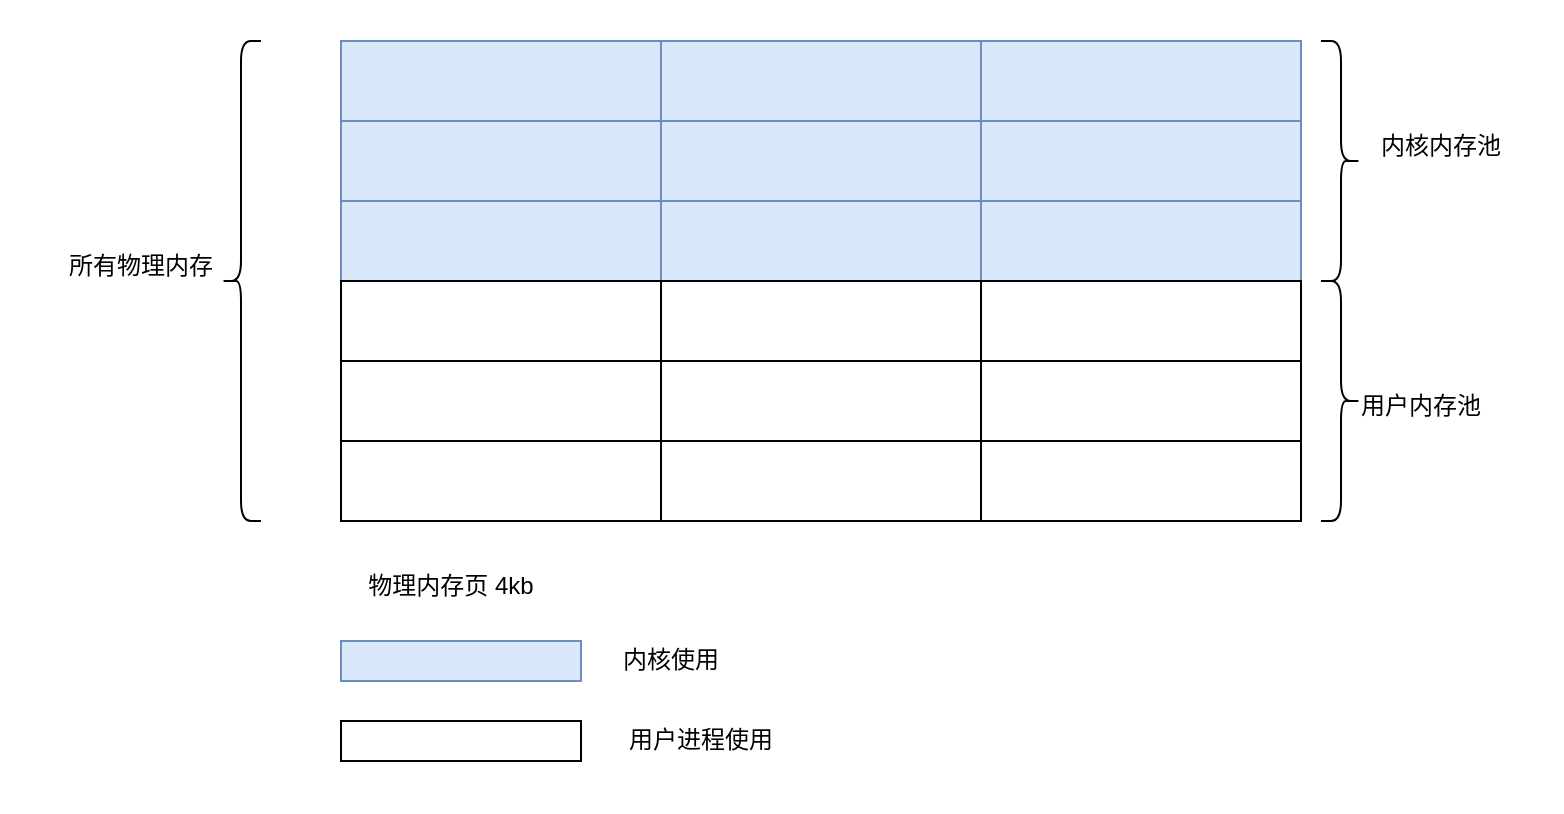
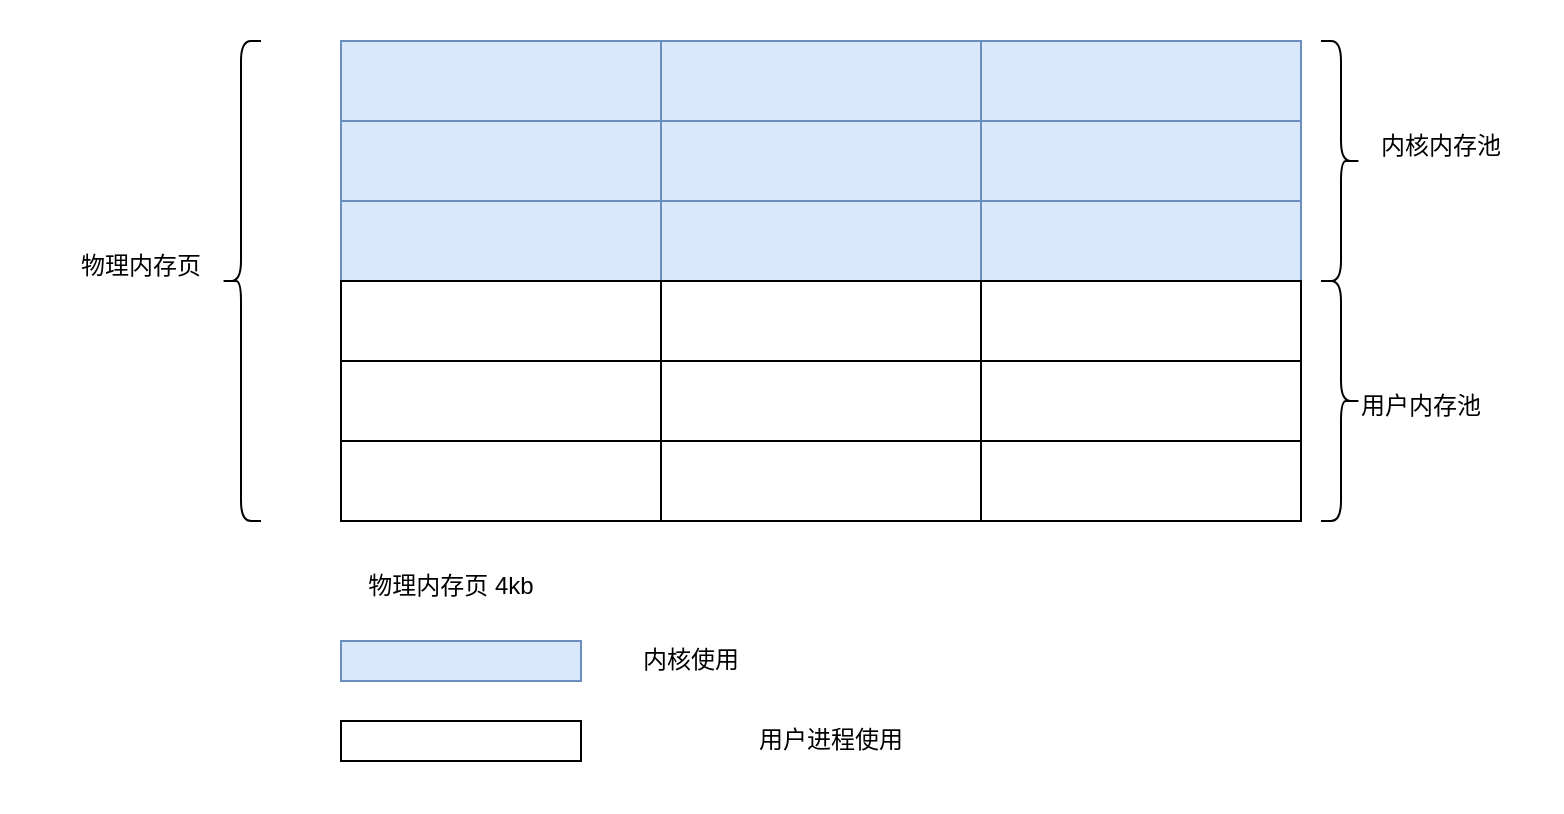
(142, 267) -> (142, 267)
(671, 661) -> (691, 661)
(701, 741) -> (831, 741)
